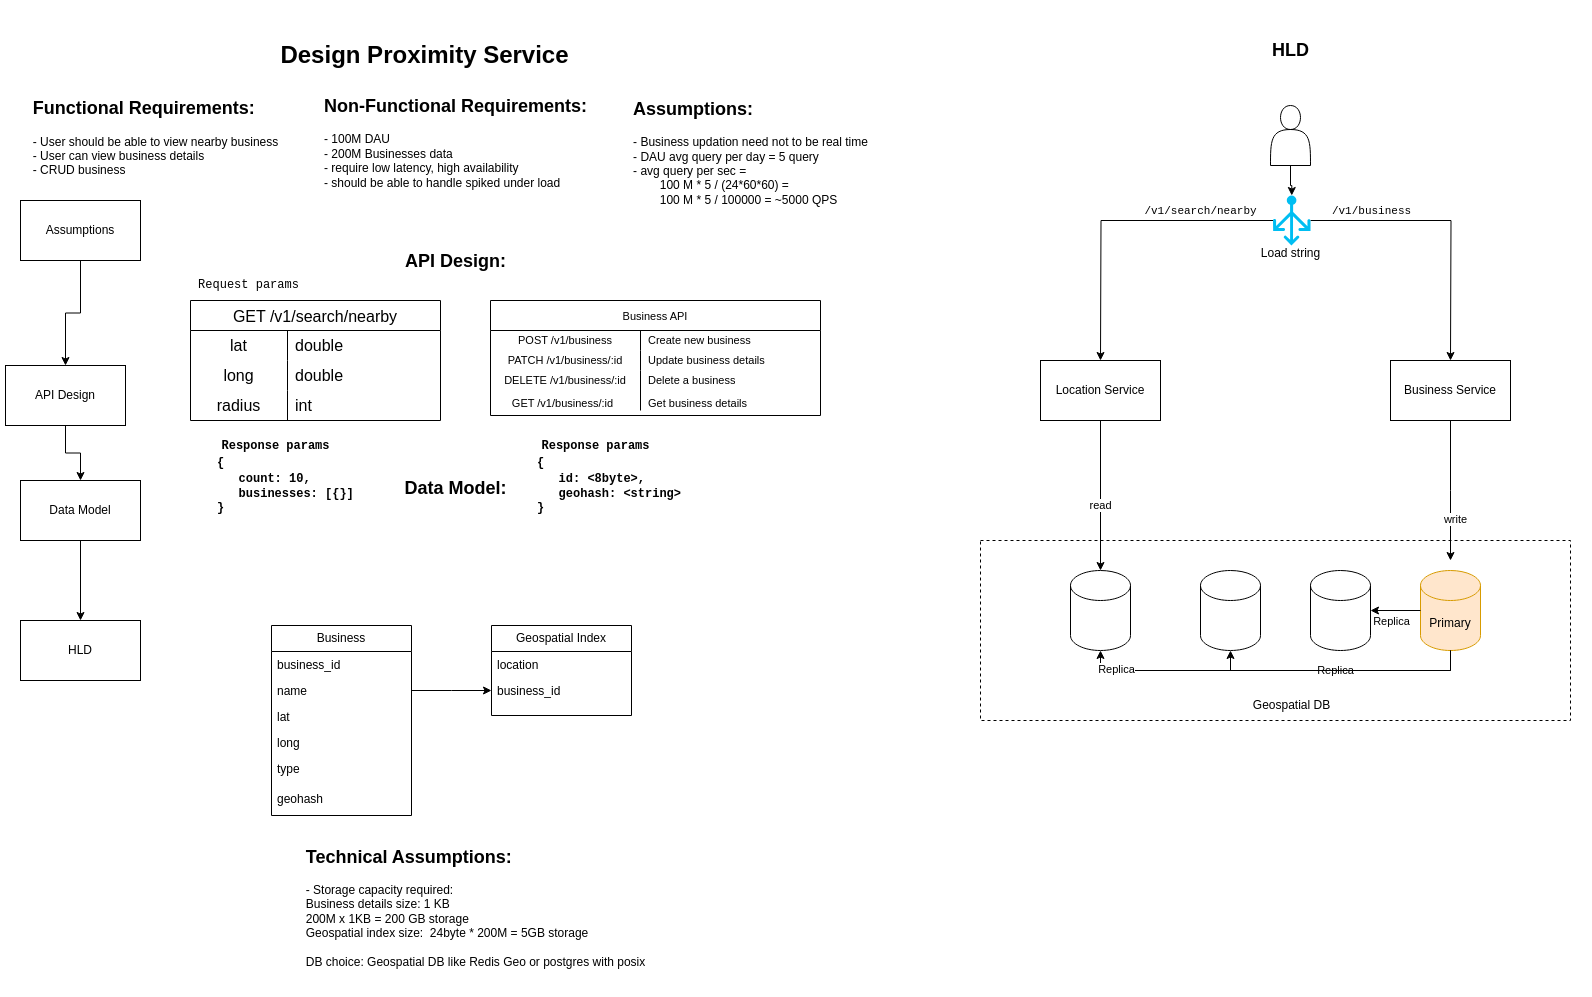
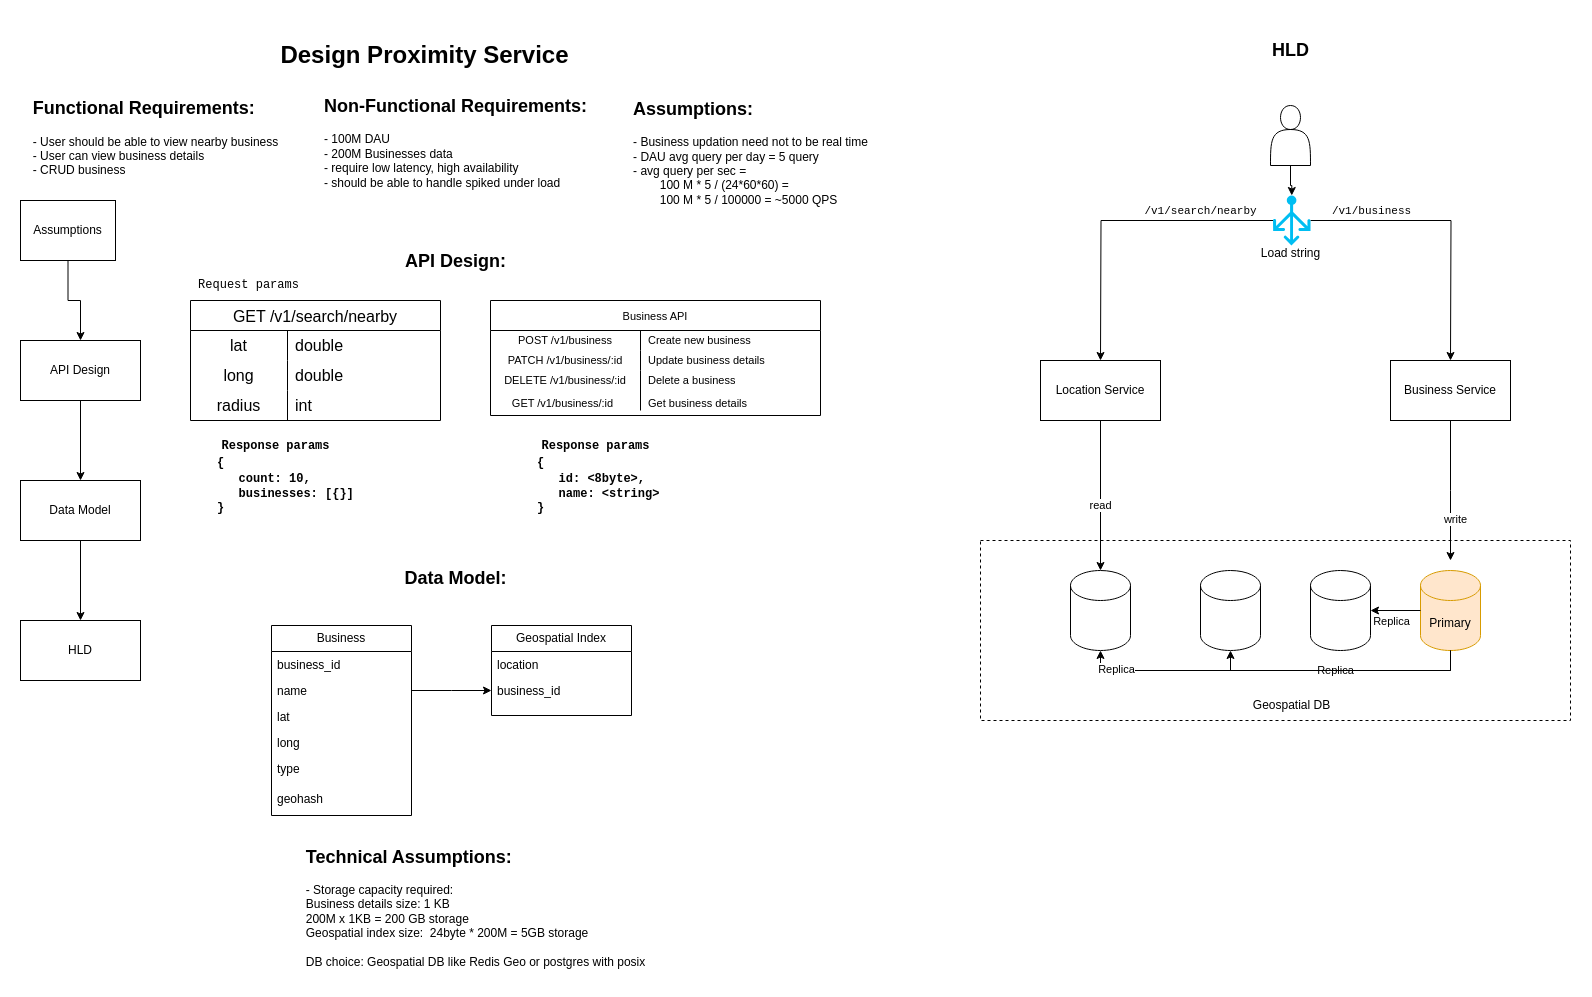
(81, 231) -> (68, 231)
(66, 396) -> (81, 371)
(590, 486) -> (580, 486)
(456, 496) -> (456, 586)
